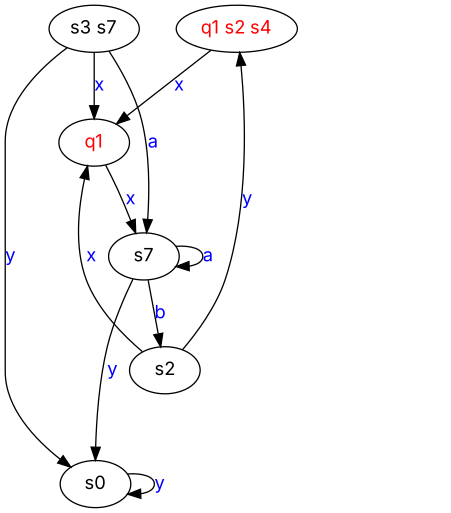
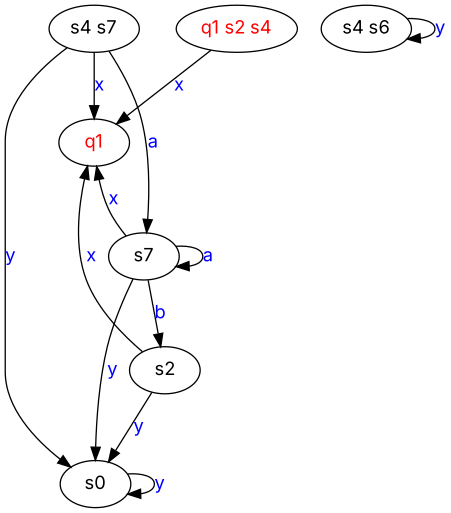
(94, 29) -> (94, 29)
none -> (366, 29)
(119, 193) -> (109, 210)
(239, 215) -> (134, 421)
